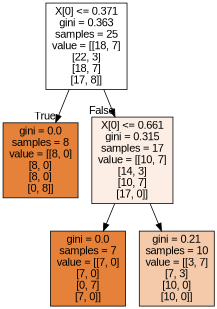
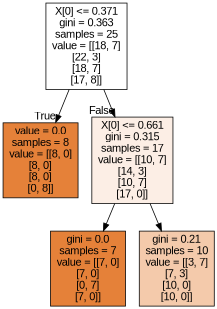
(41, 160) -> (41, 160)
